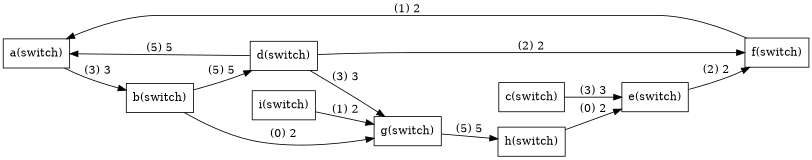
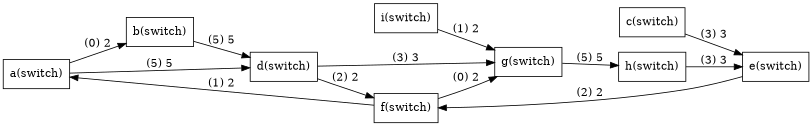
(164, 55) -> (156, 71)
(98, 71) -> (98, 44)
(594, 109) -> (714, 61)
(272, 144) -> (464, 90)
